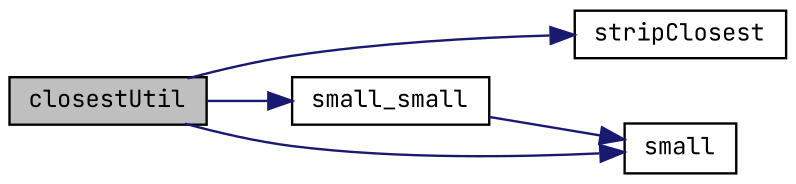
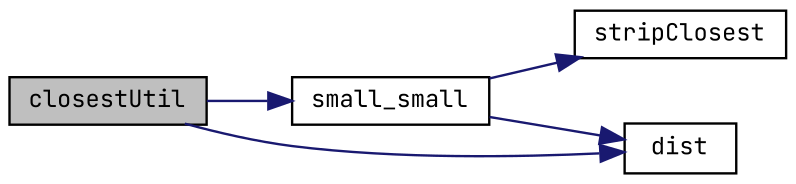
(367, 47) -> (524, 70)
(680, 148) -> (680, 148)
